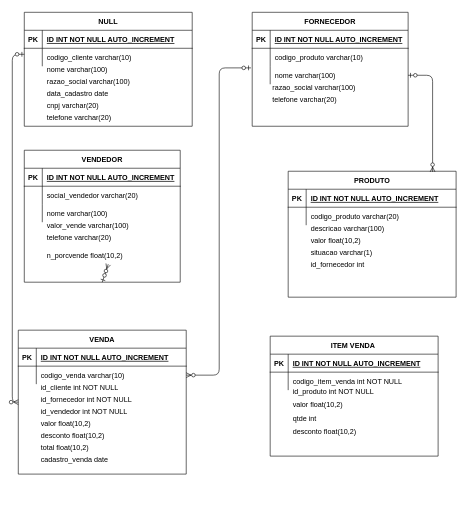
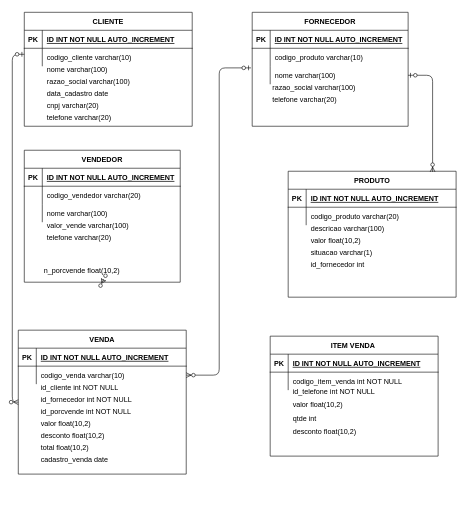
(108, 22) -> (108, 22)
(98, 196) -> (99, 196)
(111, 255) -> (108, 270)
(334, 391) -> (336, 391)
(85, 412) -> (87, 412)
